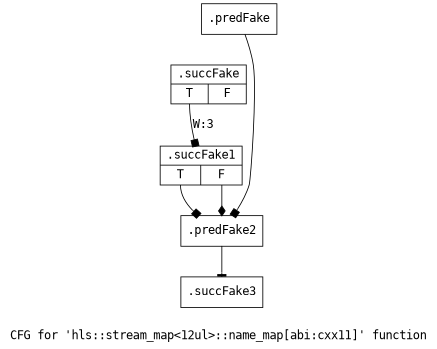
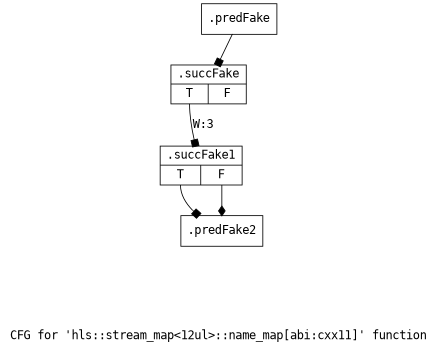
(254, 122) -> (227, 46)
(222, 292) -> none
